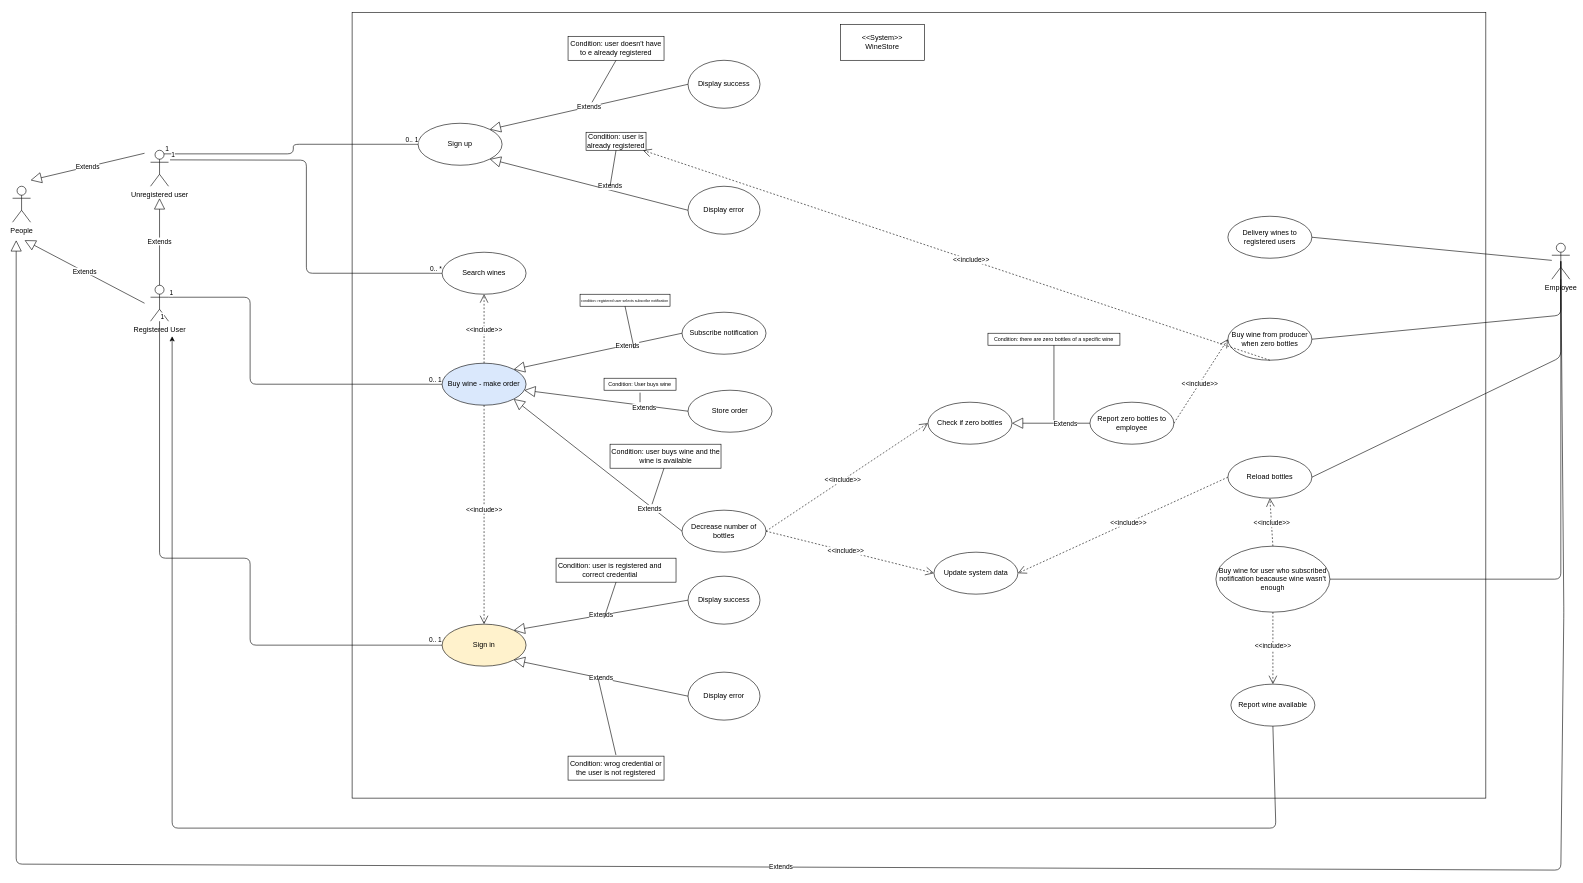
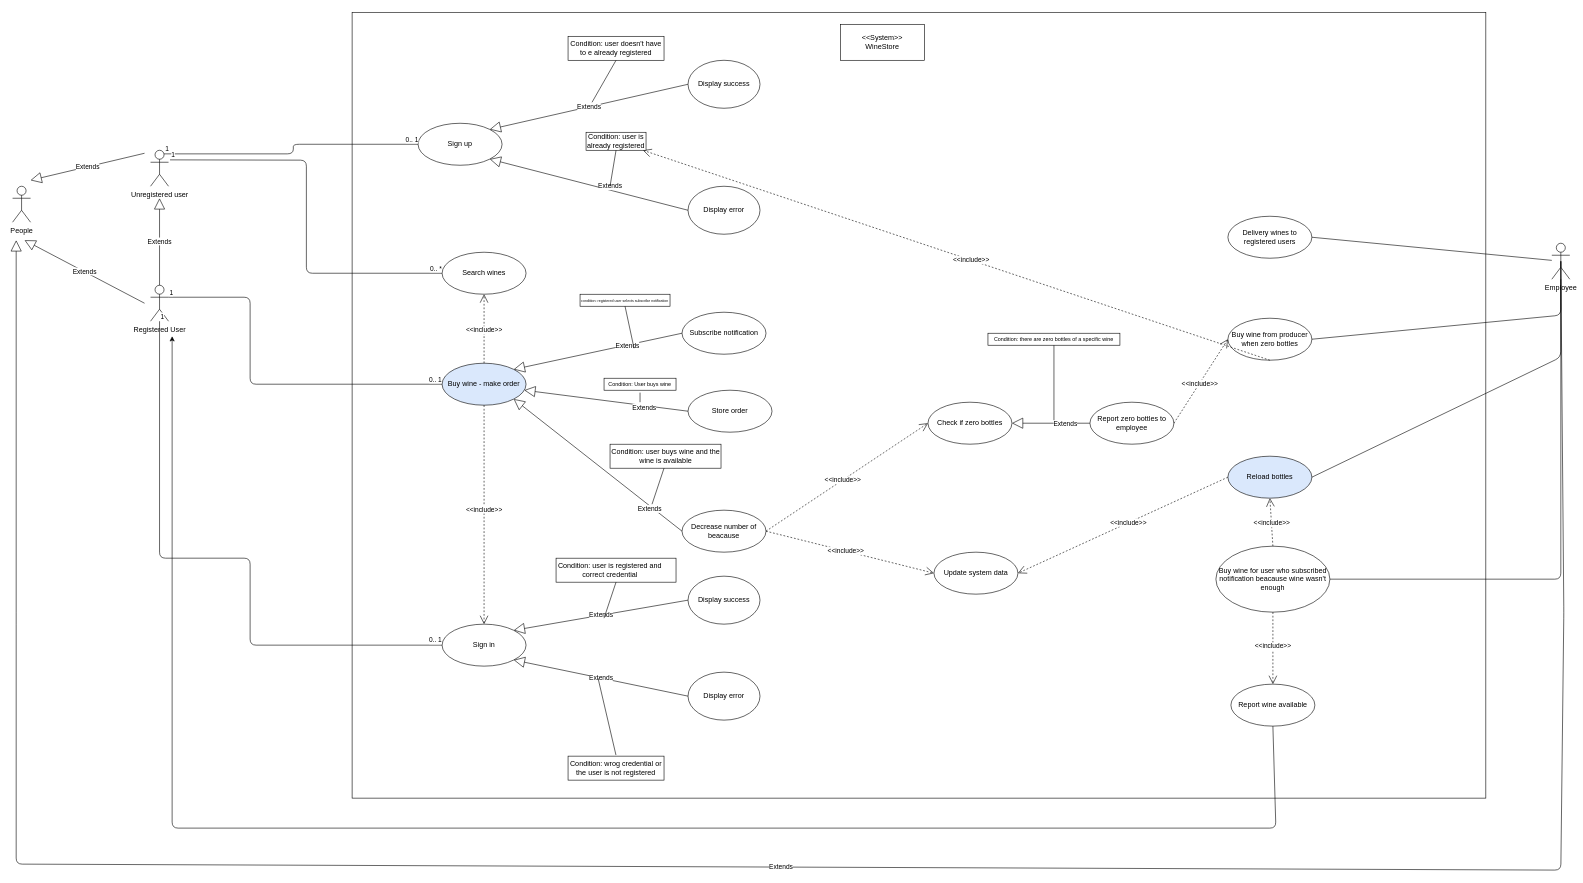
(1270, 477) -> (1270, 477)
(724, 531) -> (724, 531)
(484, 645) -> (484, 645)
